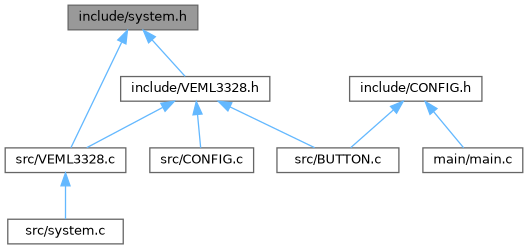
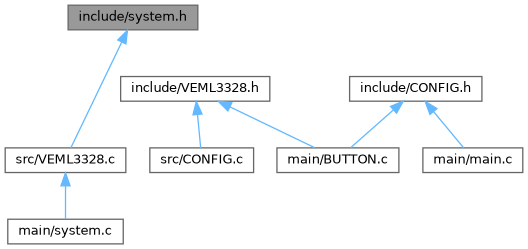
(169, 58) -> none
(125, 128) -> none
(338, 160) -> (338, 160)
(66, 232) -> (66, 232)
